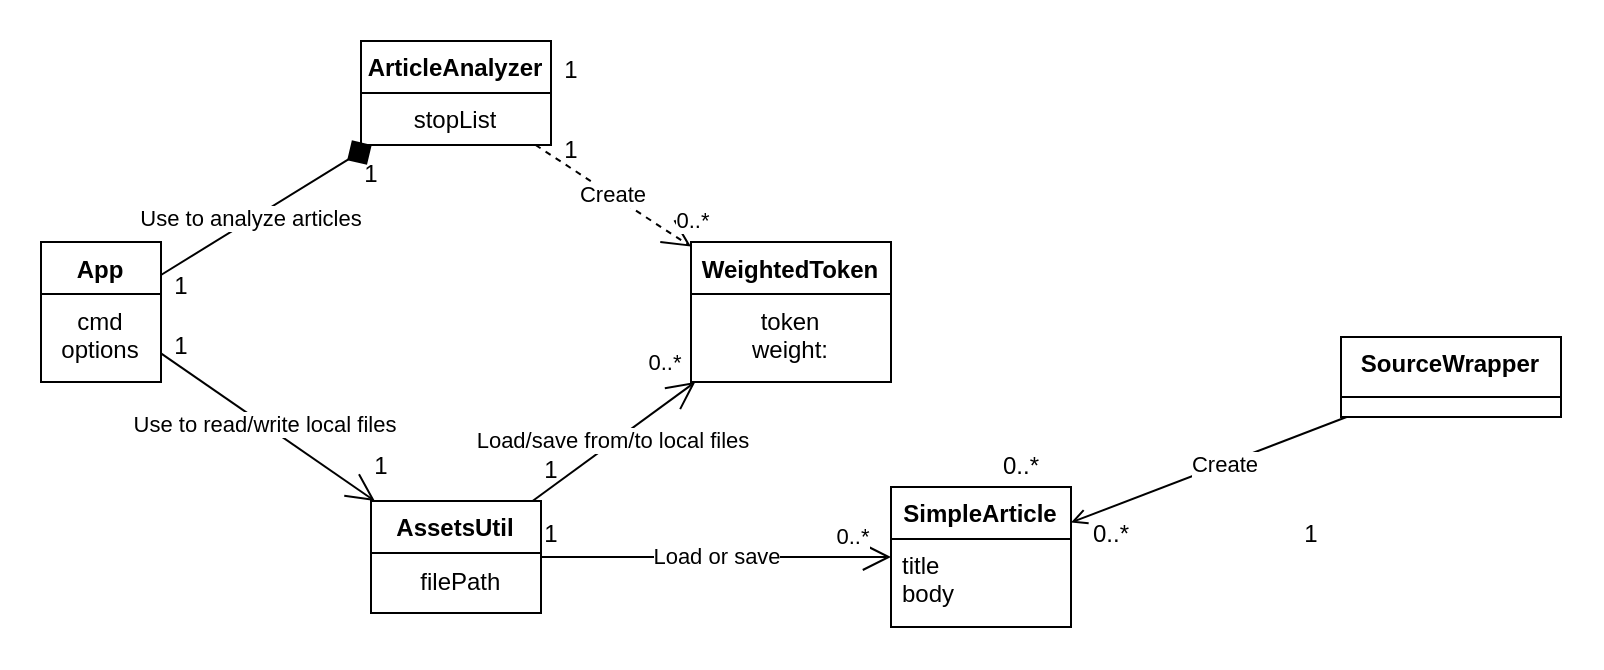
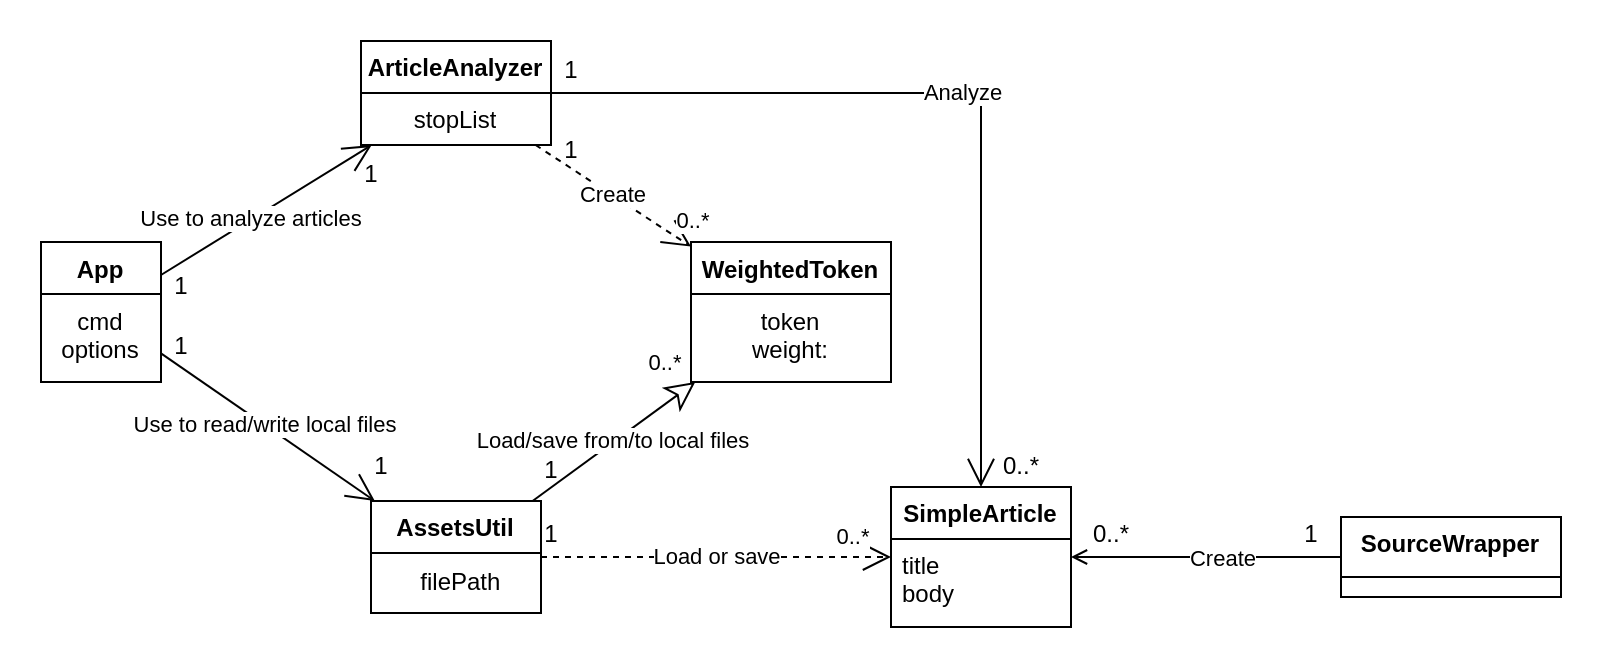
none -> (962, 93)
(348, 160) -> (356, 155)
(1451, 377) -> (1451, 557)
(682, 392) -> (676, 396)
(830, 557) -> (830, 557)
